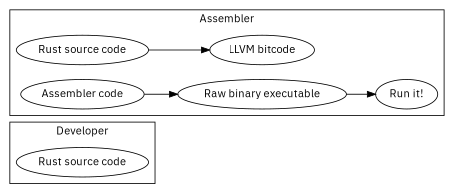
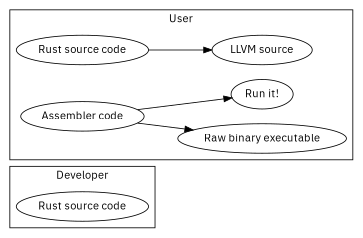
(227, 19) -> (181, 19)
(262, 50) -> (262, 50)
(357, 94) -> (181, 104)
